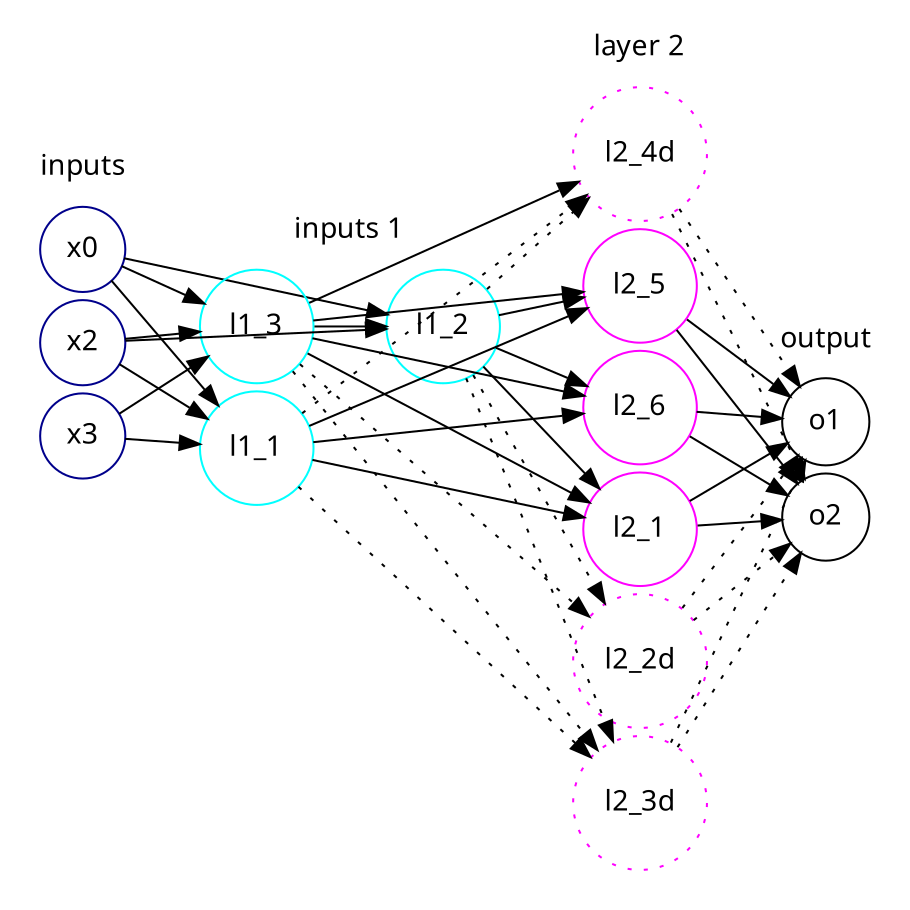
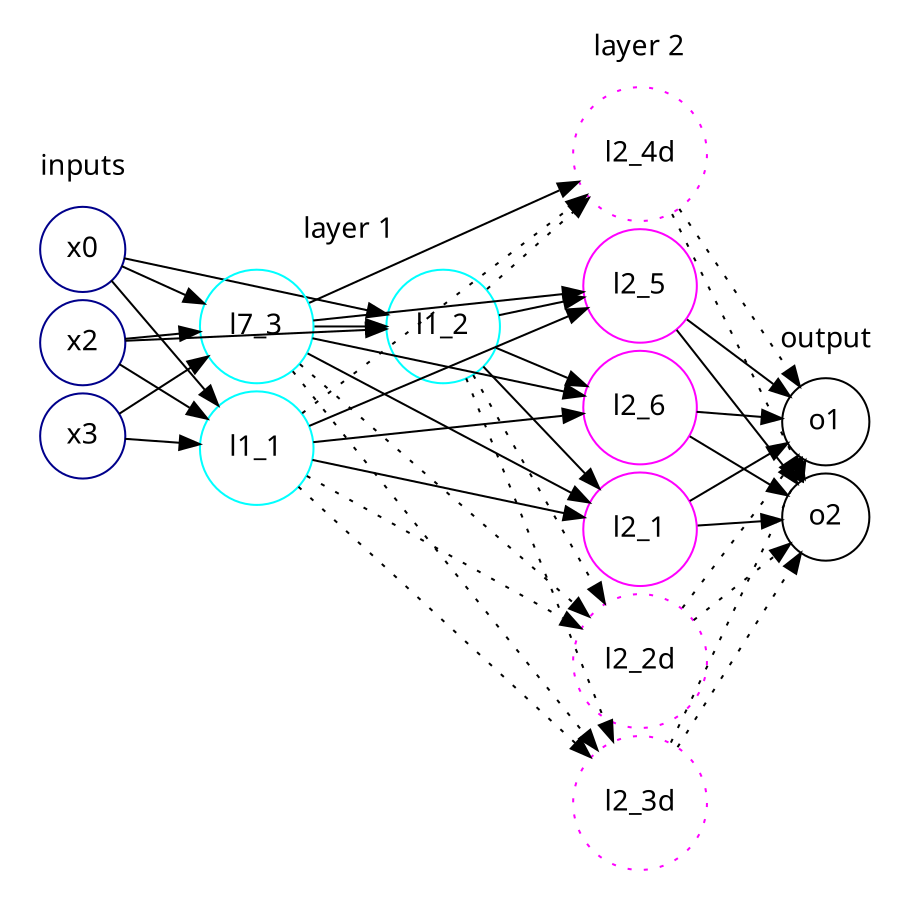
(350, 230) -> (350, 230)
(257, 326) -> (257, 326)
none -> (467, 565)
